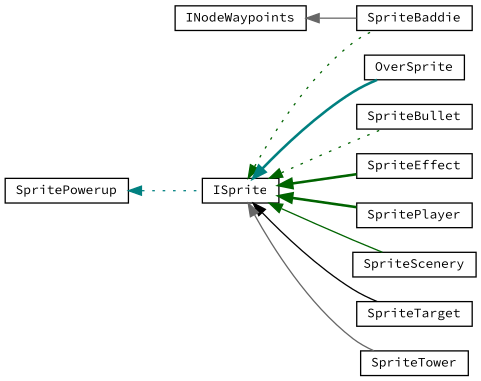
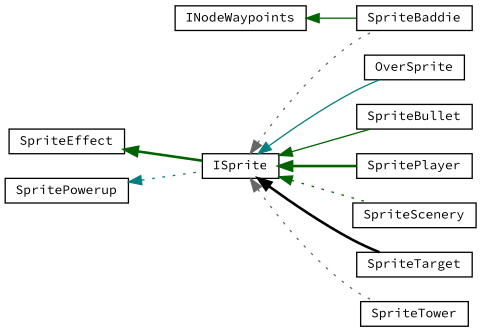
(338, 18) -> (338, 18)
(305, 90) -> (310, 80)
(316, 119) -> (323, 110)
(332, 150) -> (331, 140)
(325, 179) -> (170, 156)
(332, 231) -> (331, 192)
(316, 262) -> (323, 222)
(305, 291) -> (310, 252)
